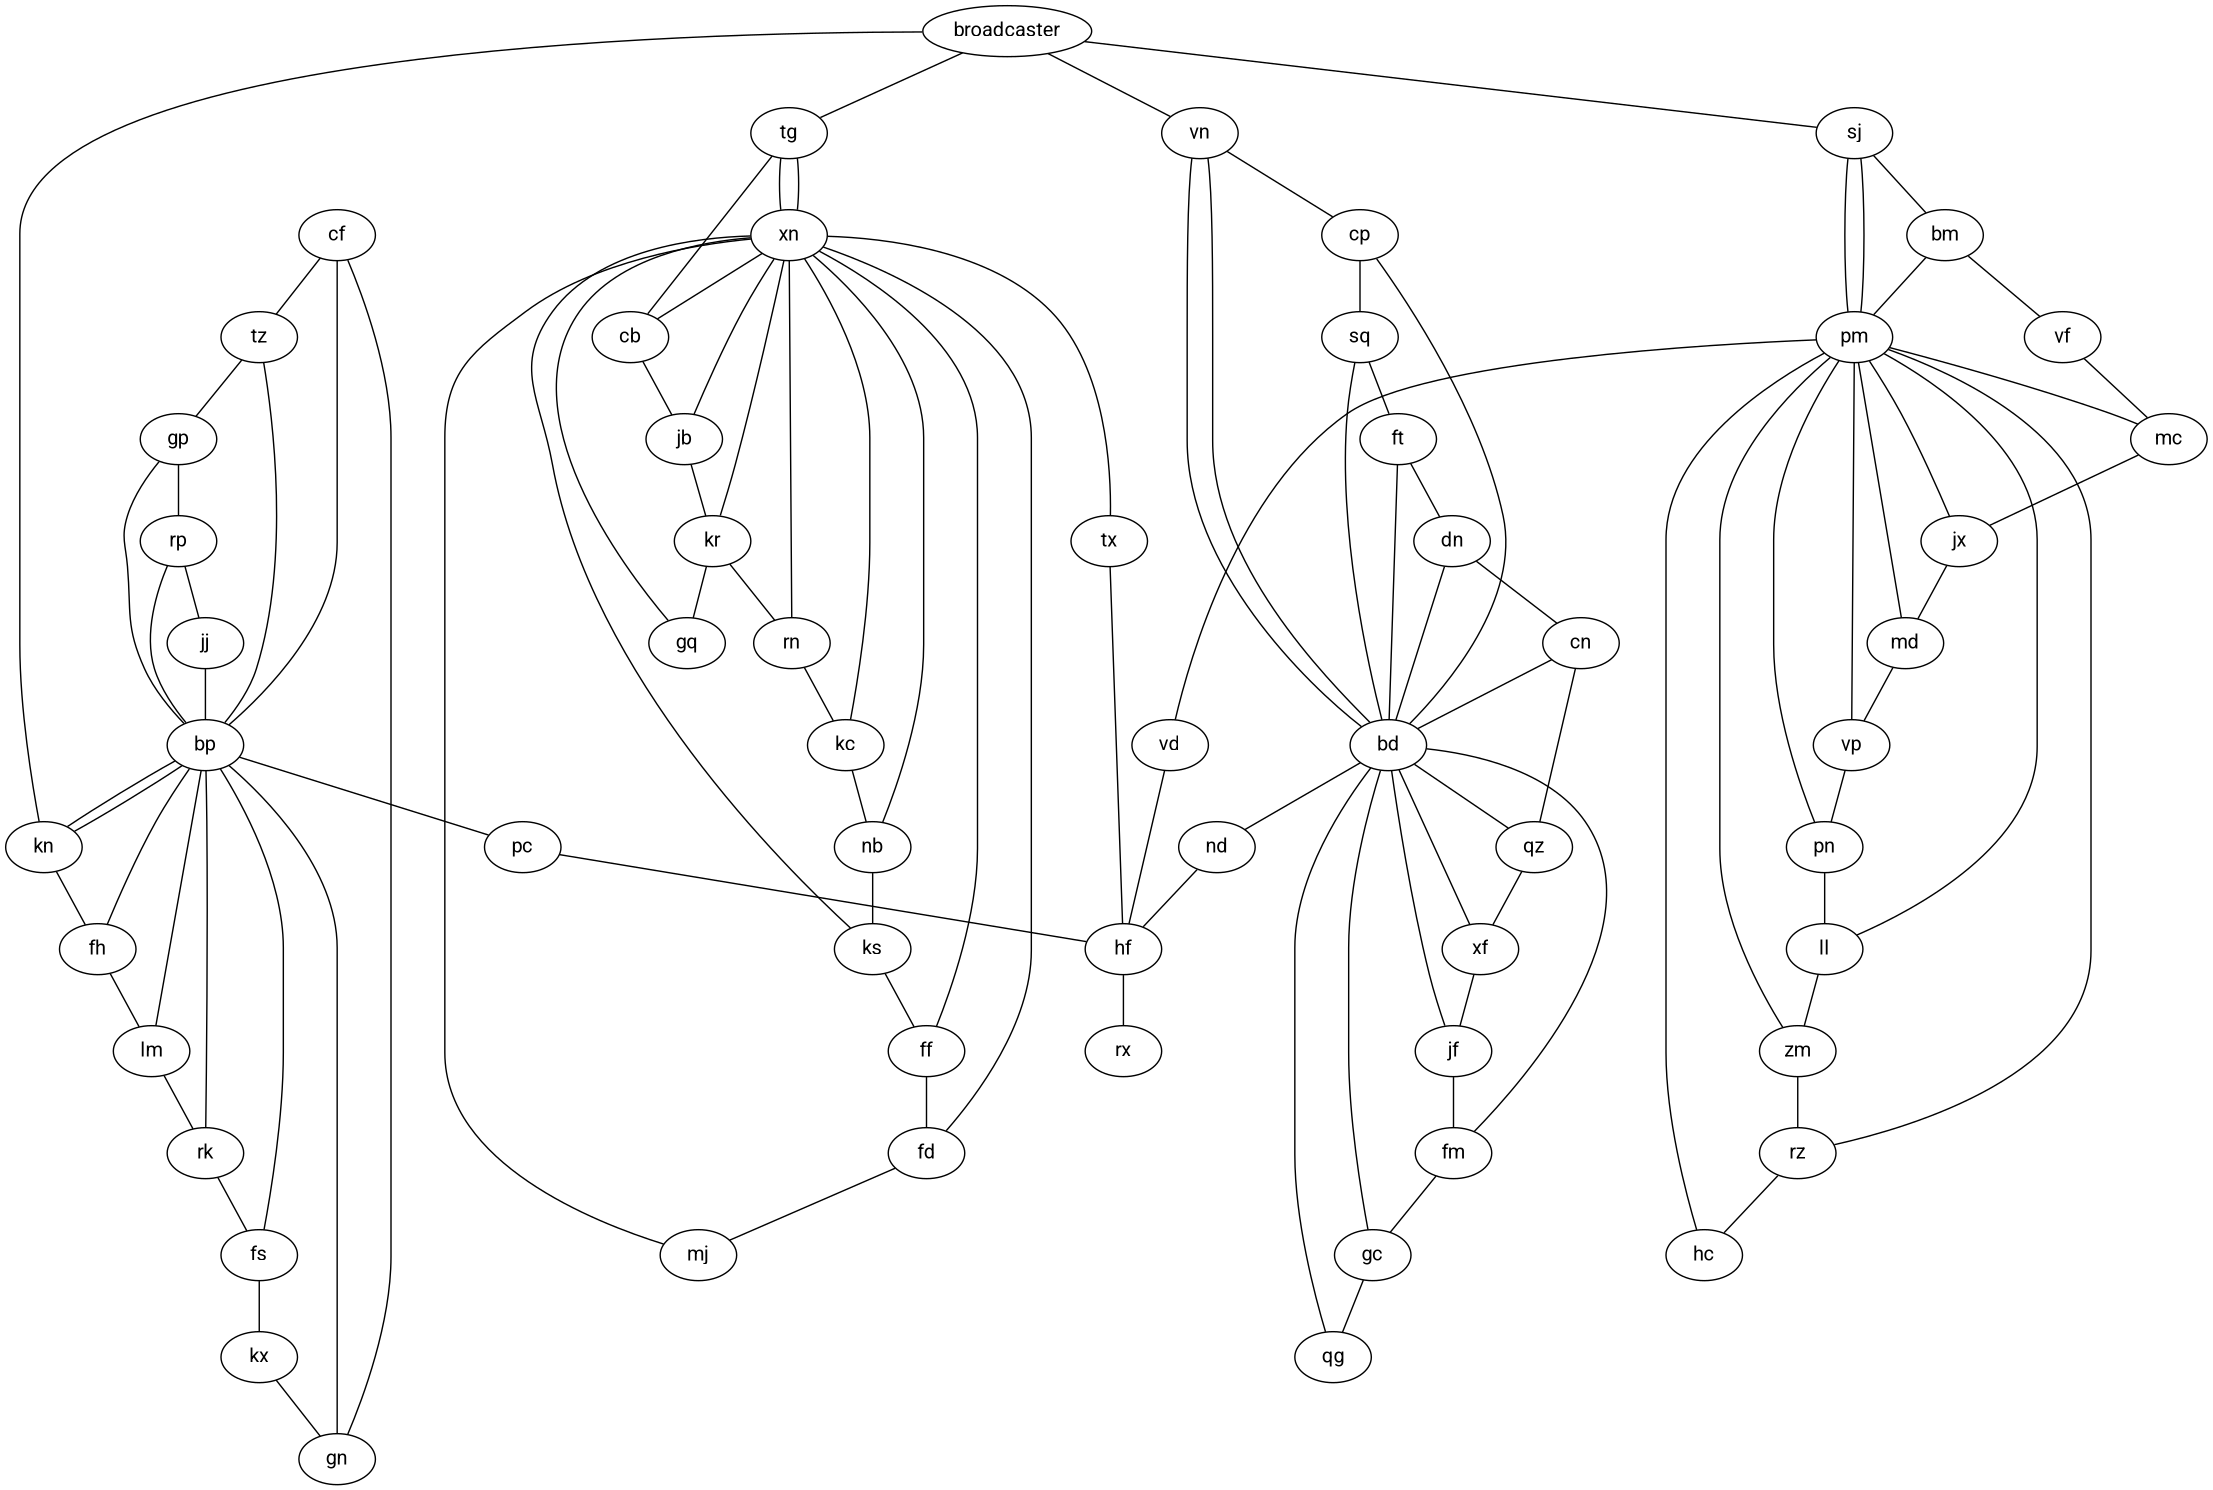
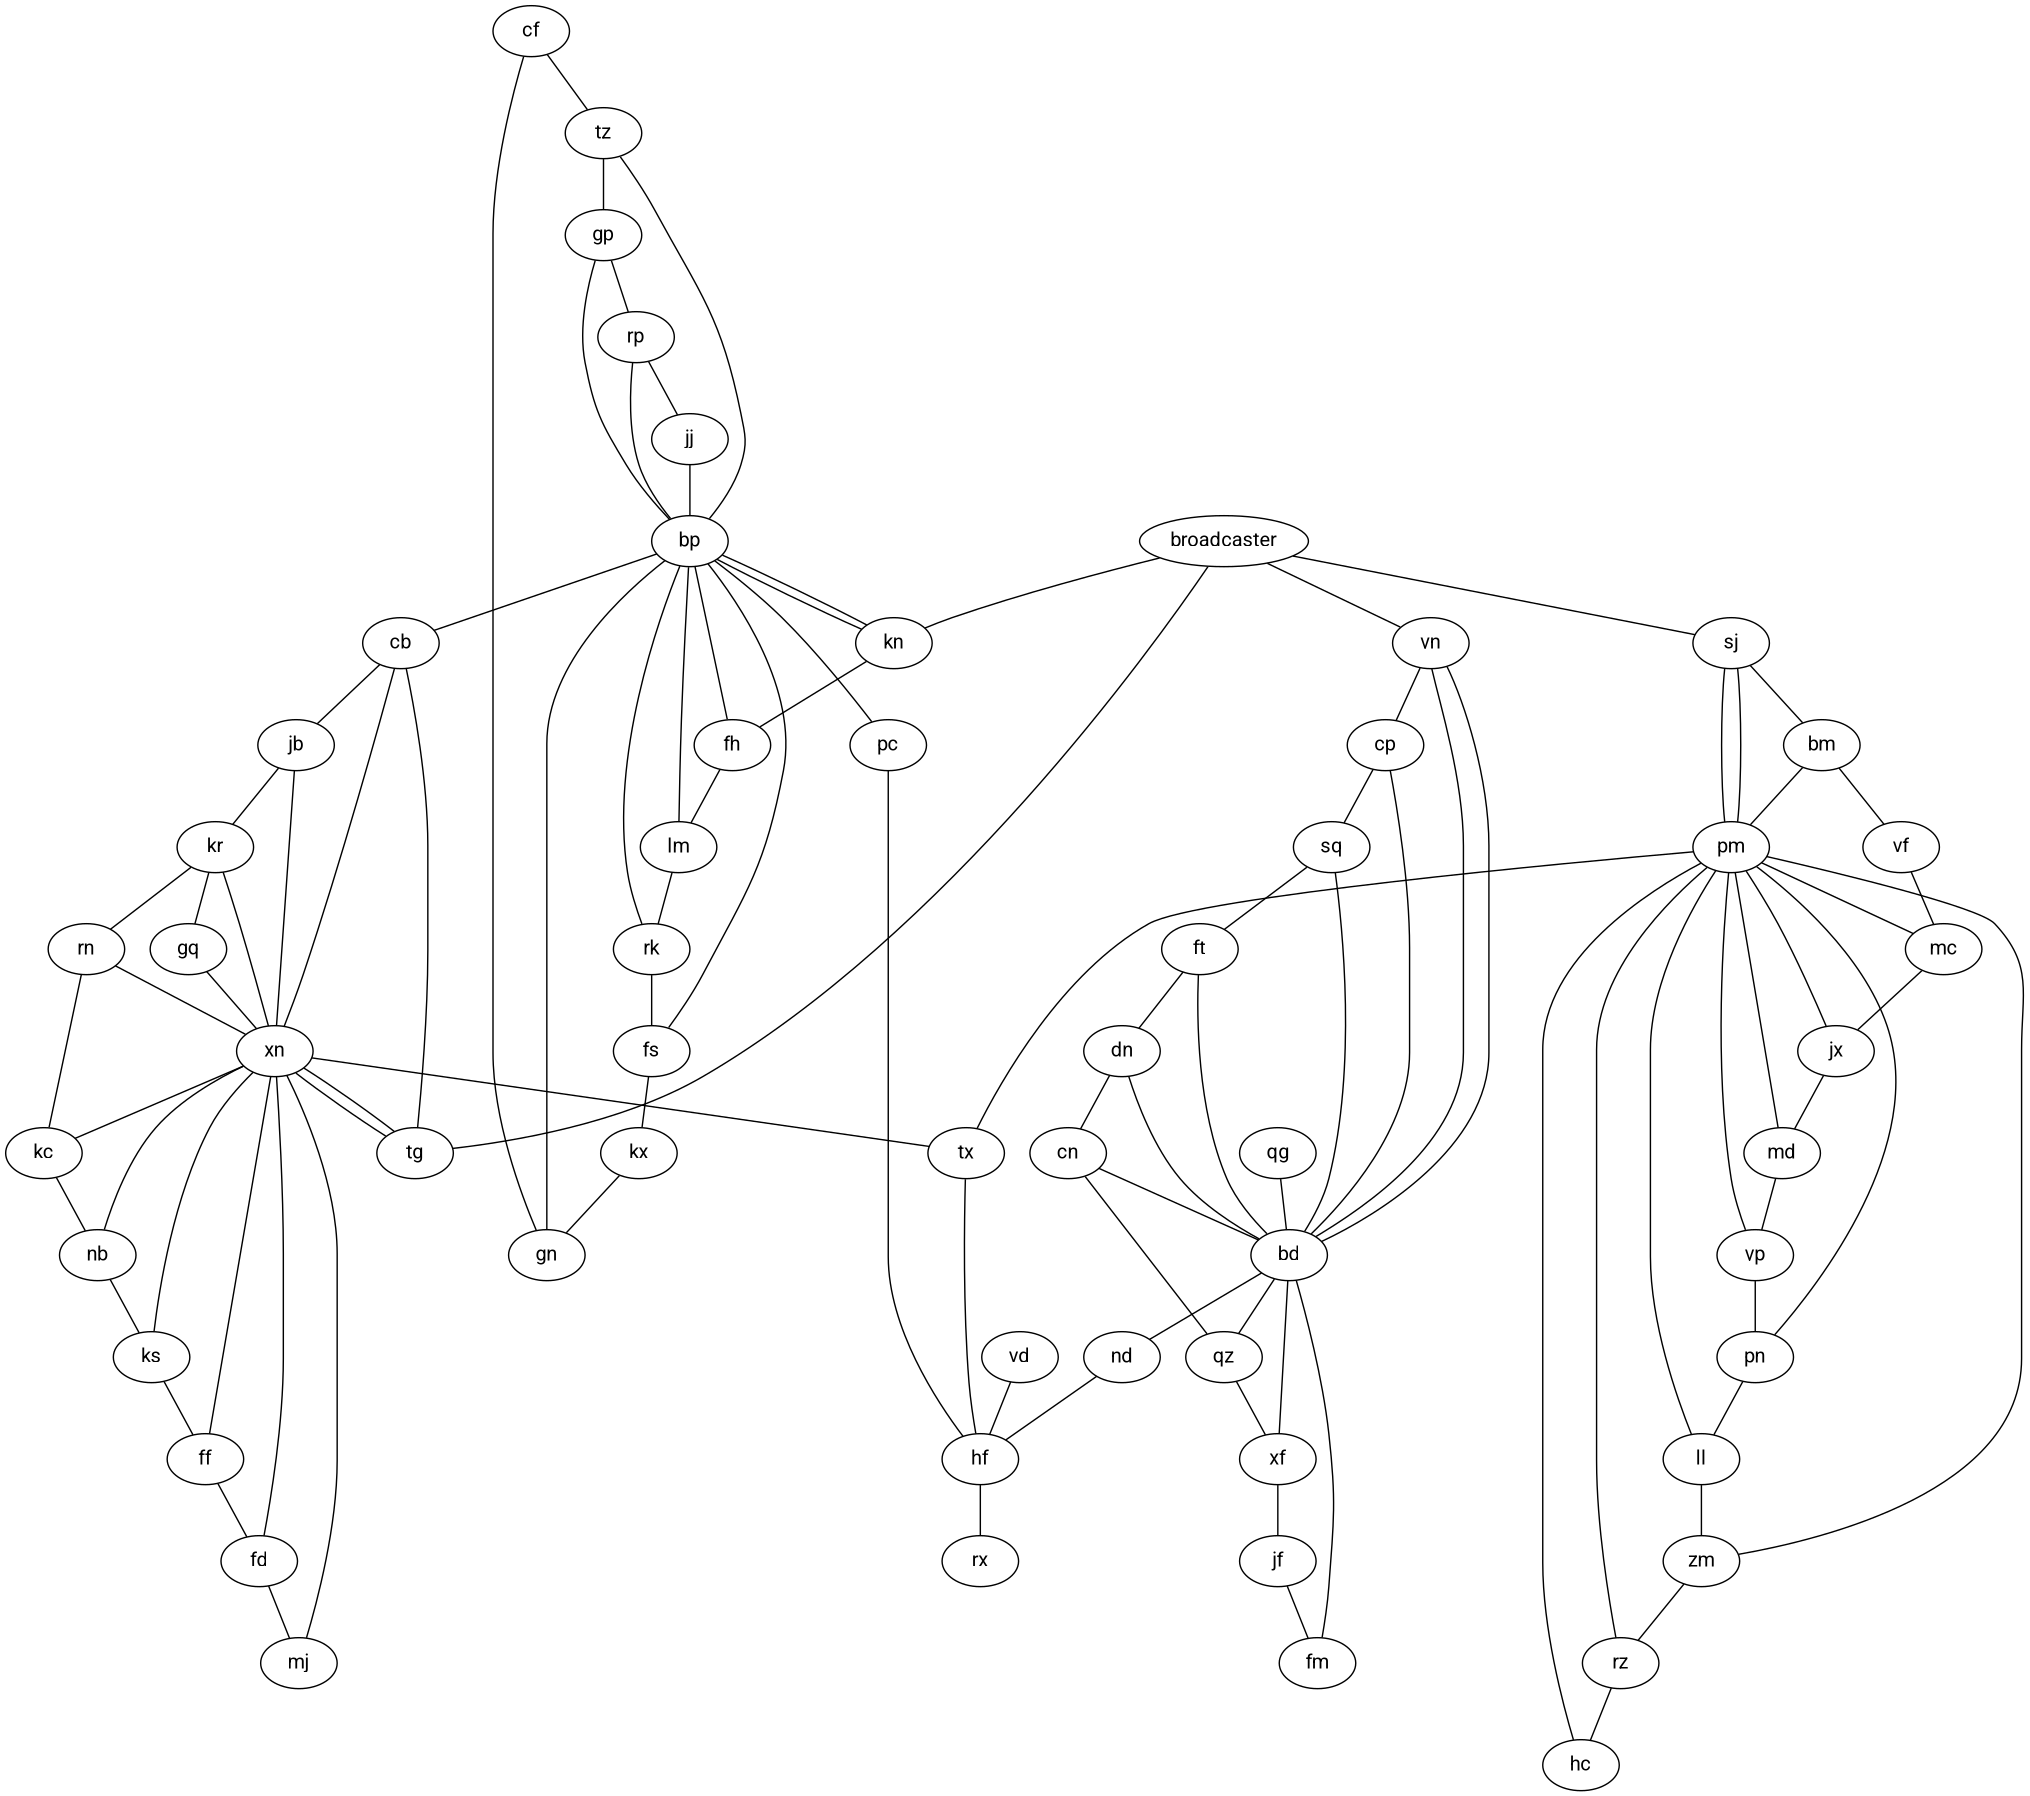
(1402, 390) -> (1285, 896)
(337, 511) -> (545, 592)
(1413, 899) -> none
(1373, 1255) -> none
